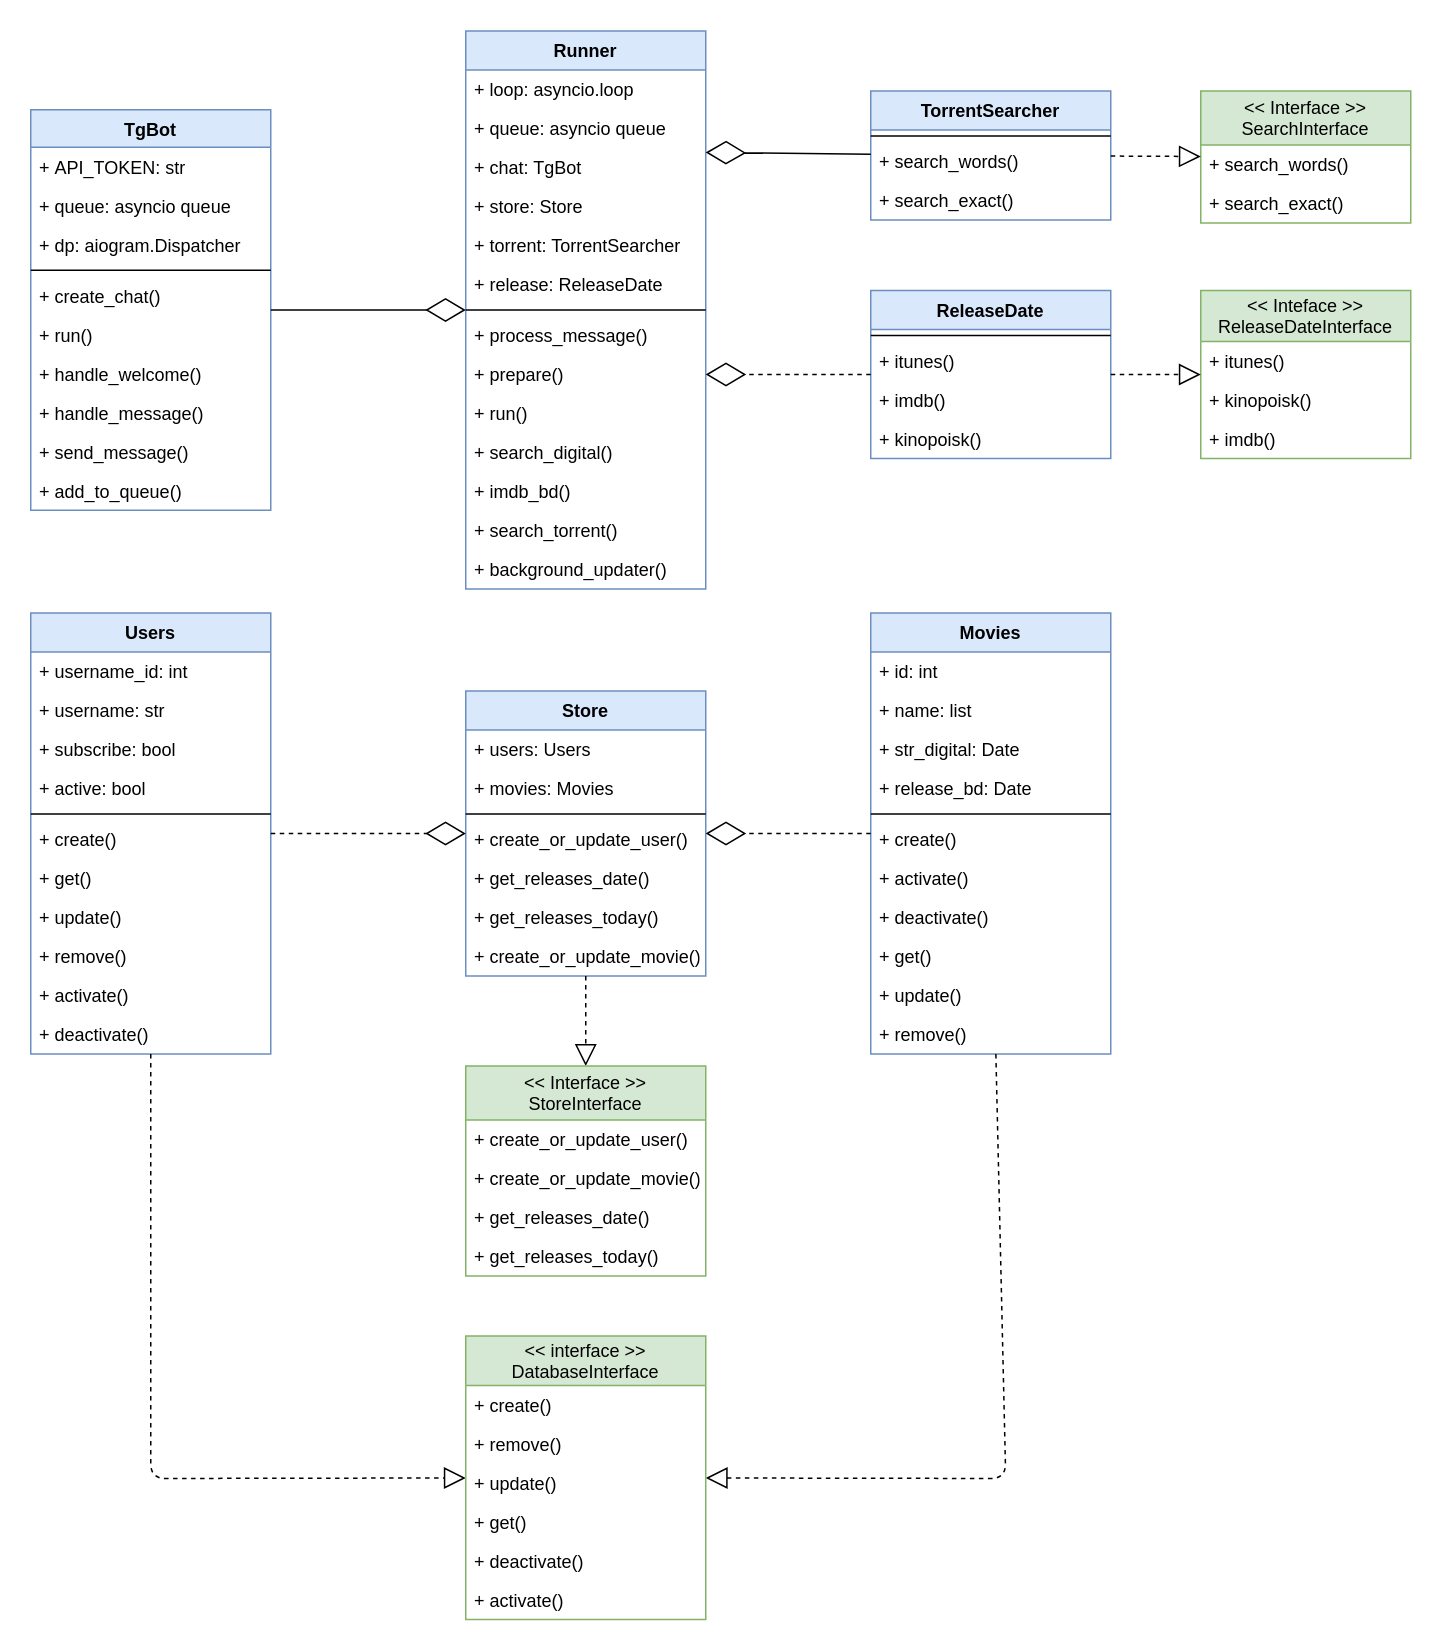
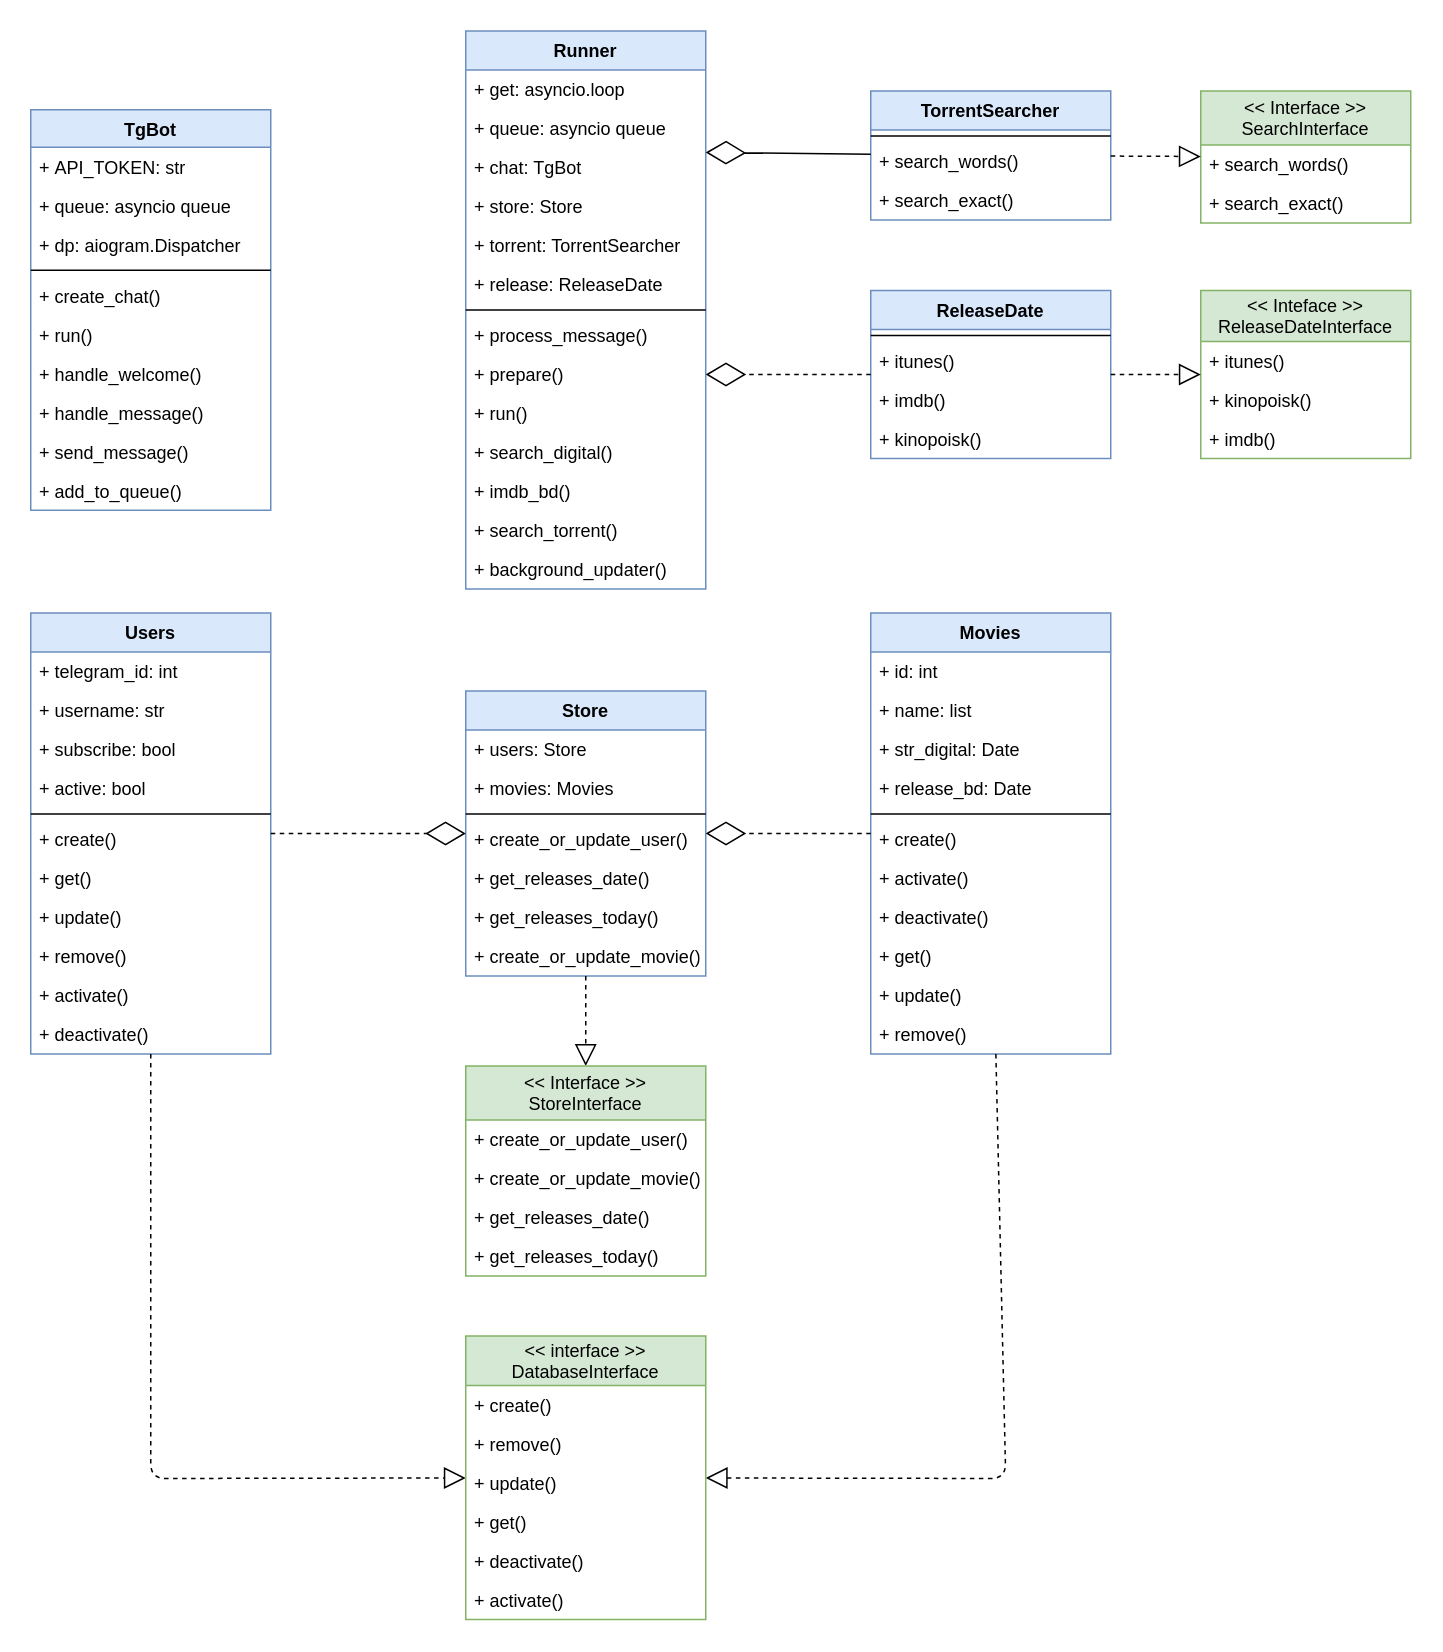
(558, 90) -> (556, 90)
(349, 310) -> none
(118, 672) -> (116, 672)
(538, 750) -> (538, 750)
